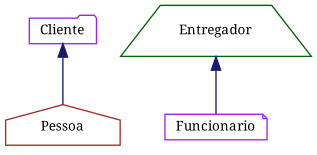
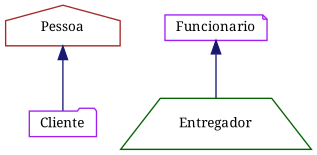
(63, 81) -> (63, 85)
(216, 92) -> (216, 76)
